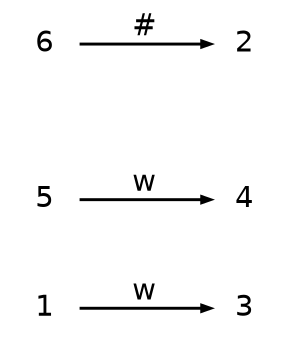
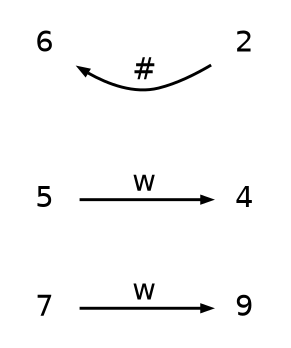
(141, 44) -> (151, 89)
(46, 308) -> (46, 308)
(245, 308) -> (245, 308)
